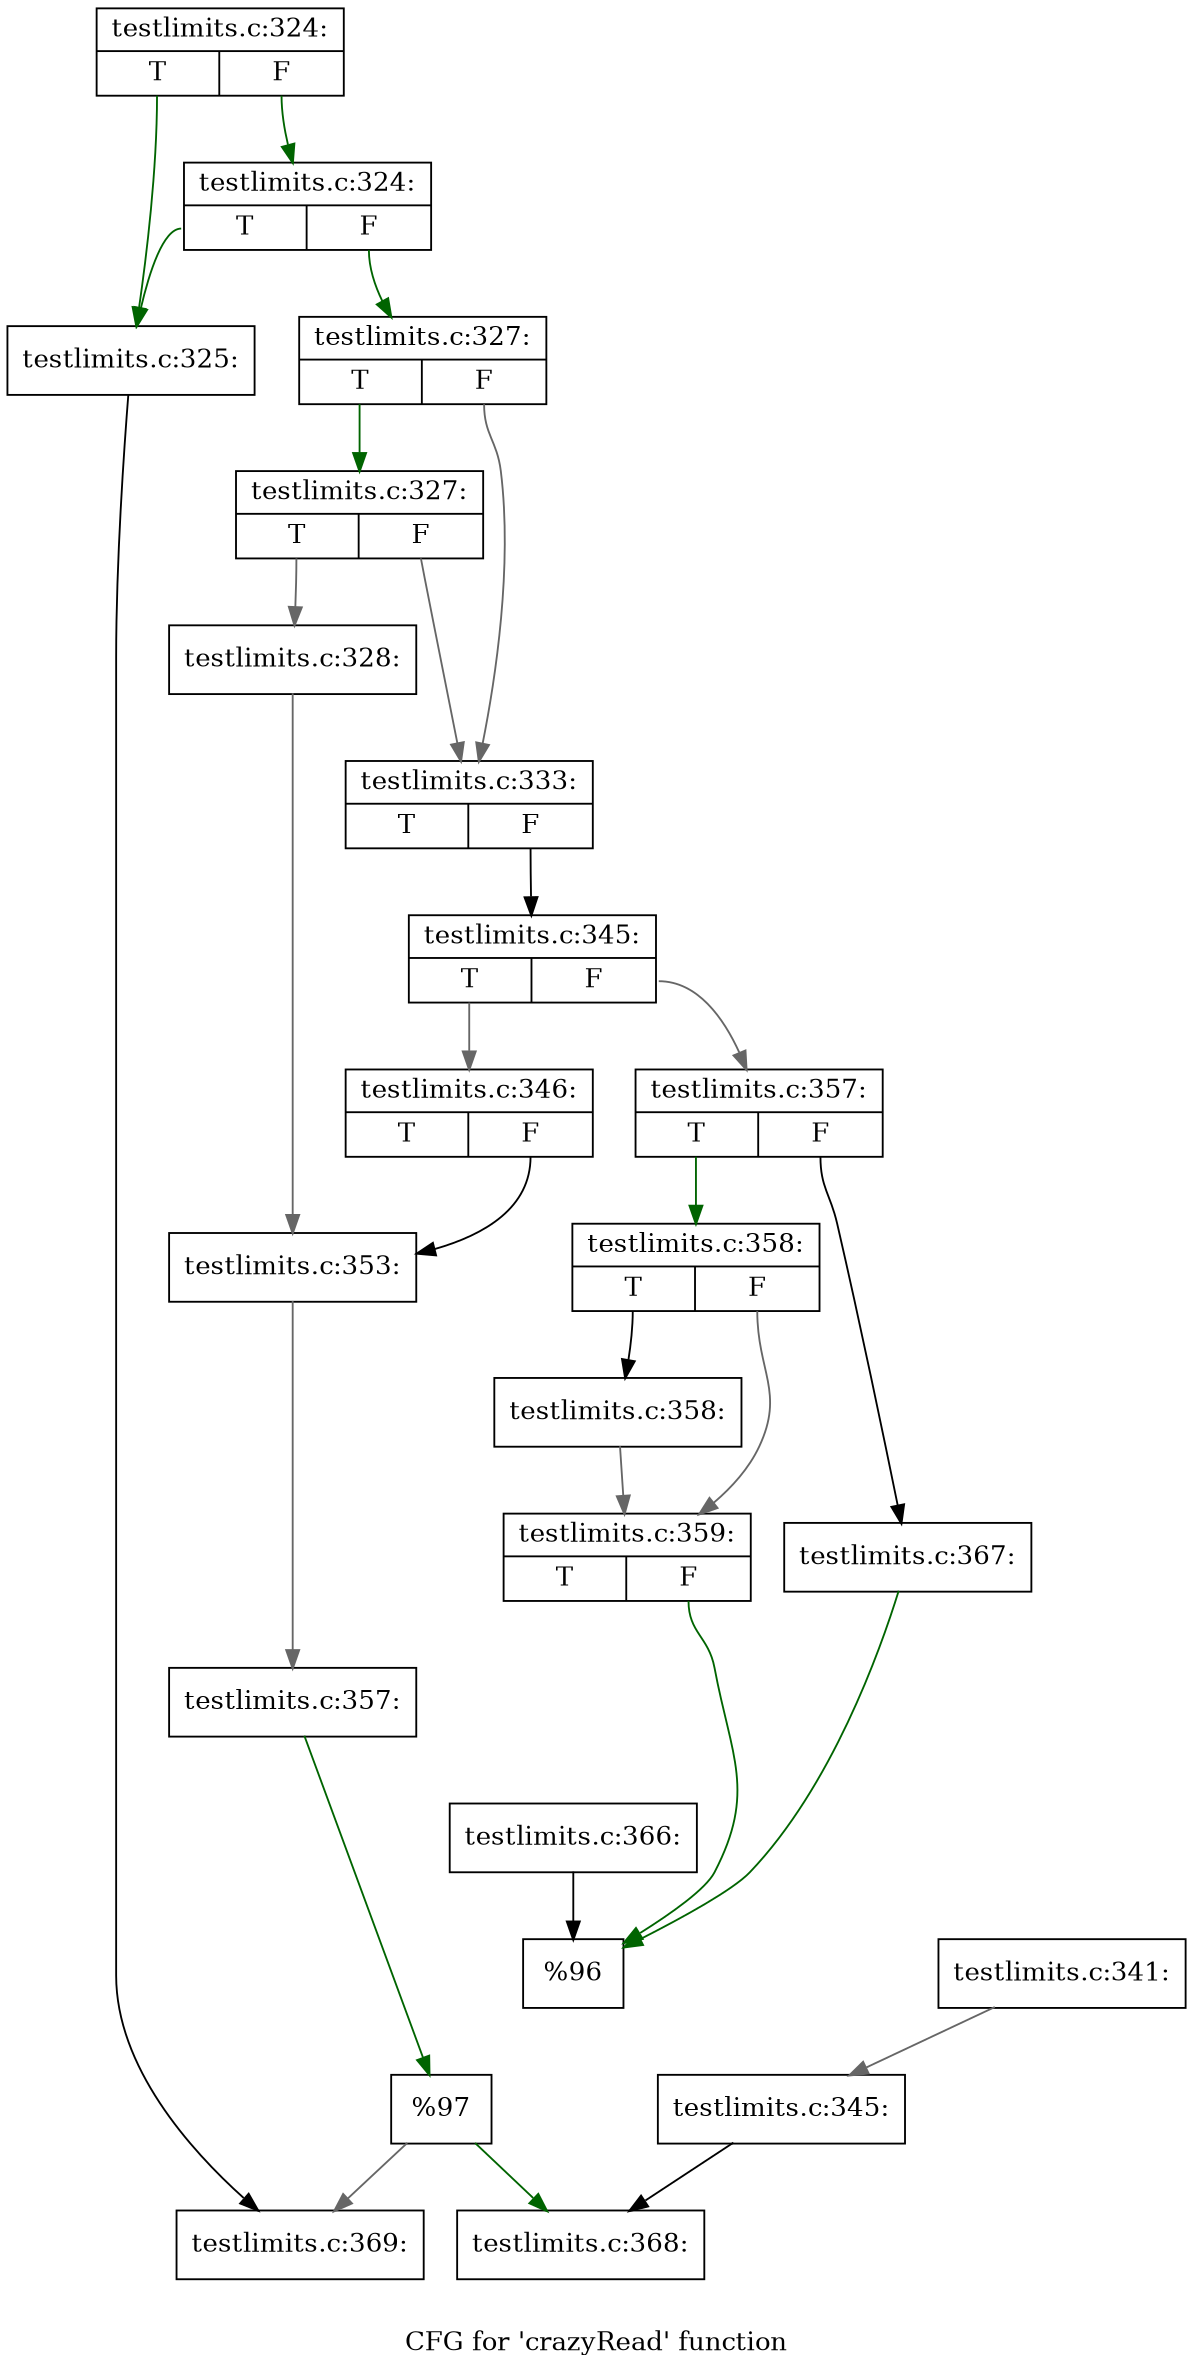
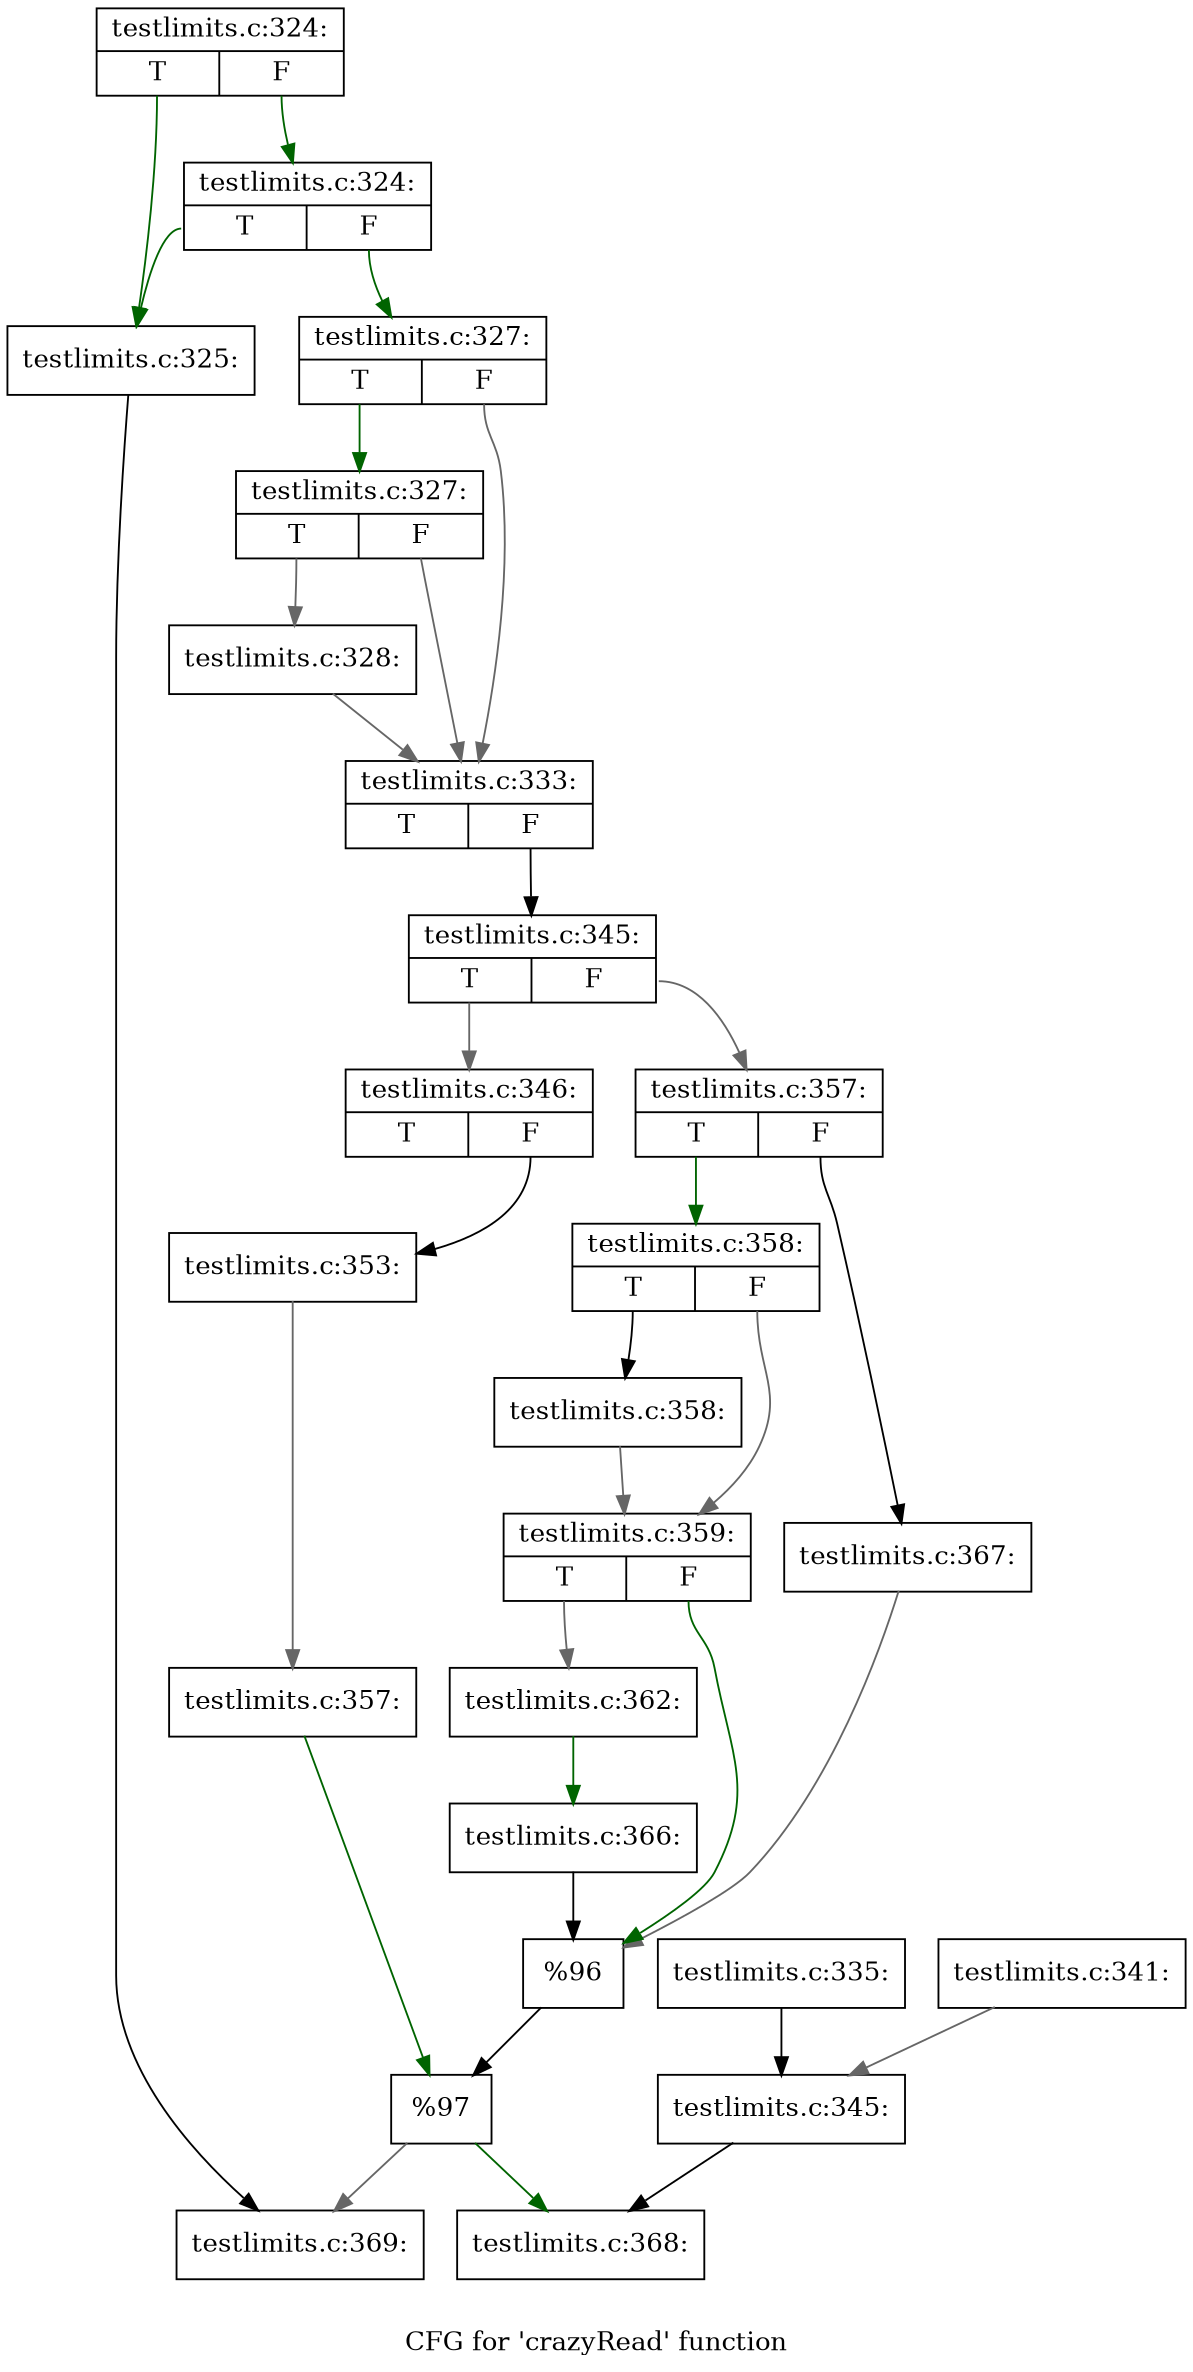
(293, 954) -> (368, 722)
none -> (573, 1702)
(808, 1796) -> (808, 1796)
none -> (781, 1974)
none -> (514, 2035)
